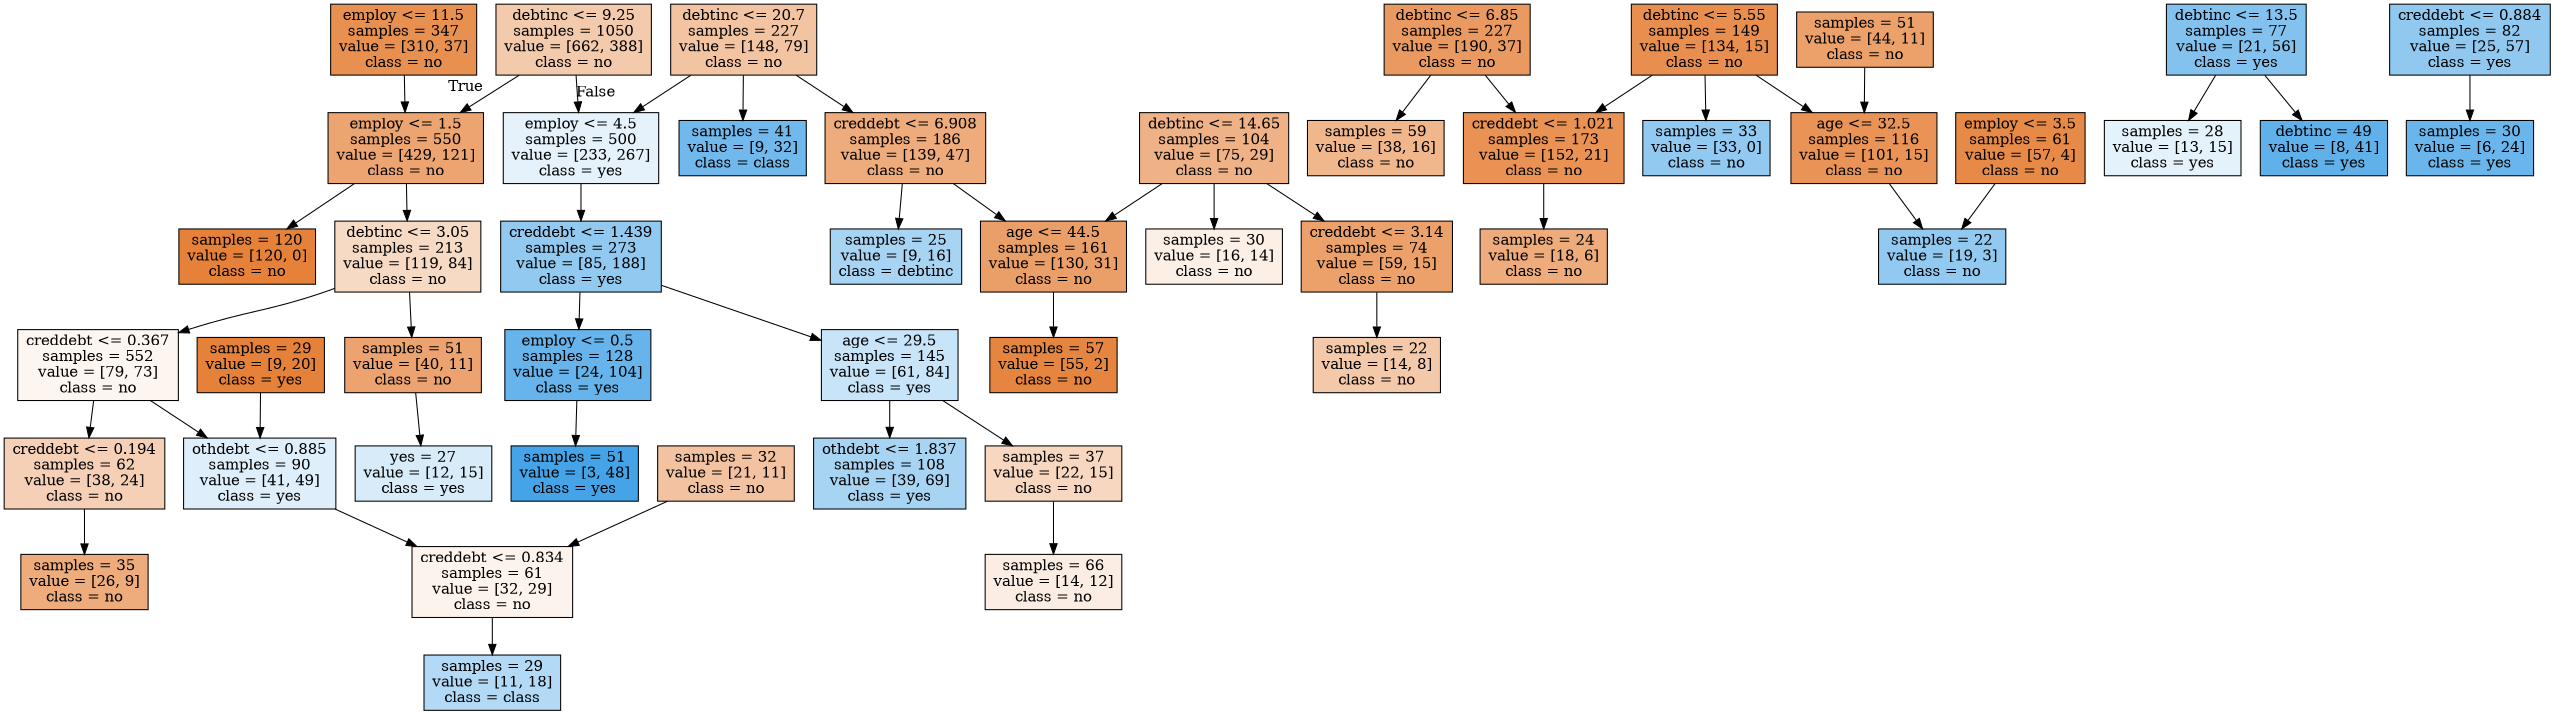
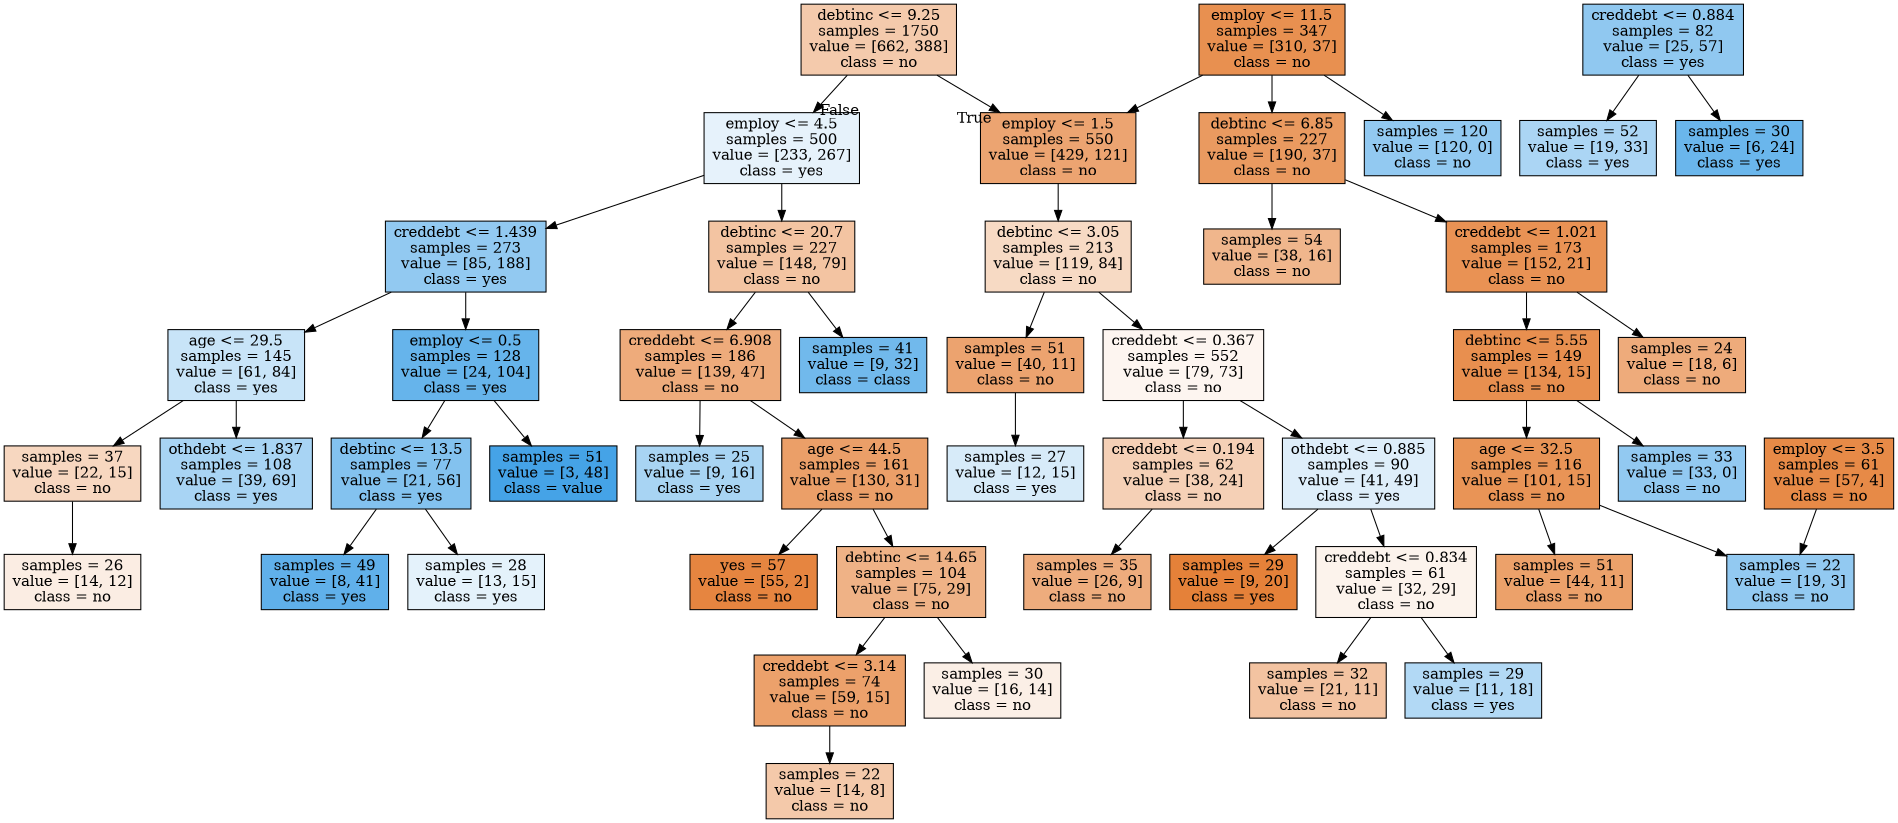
(574, 40) -> (879, 40)
(1865, 85) -> (1545, 527)
none -> (1272, 88)
(667, 91) -> (782, 197)
(1629, 91) -> (1527, 305)
(1376, 148) -> (1272, 257)
none -> (1588, 148)
(2324, 148) -> (325, 582)
(1138, 199) -> (880, 523)
(325, 203) -> (1354, 95)
(247, 257) -> (1433, 148)
(896, 257) -> (699, 474)
(1053, 365) -> (754, 582)
(260, 410) -> (1295, 528)
none -> (436, 415)
(423, 474) -> (1015, 474)
(575, 474) -> (553, 474)
(623, 522) -> (1357, 636)
(1053, 582) -> (72, 582)
(492, 683) -> (1473, 691)
